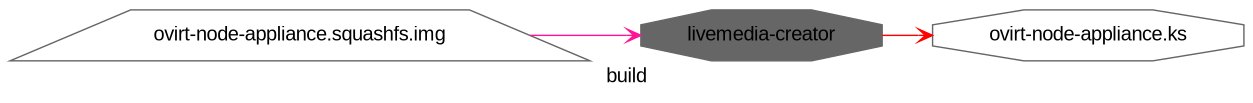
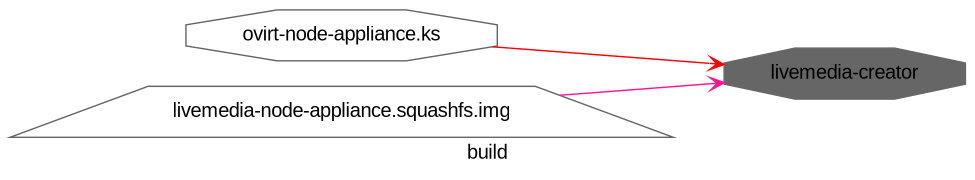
(300, 35) -> (342, 112)
(900, 35) -> (601, 55)
